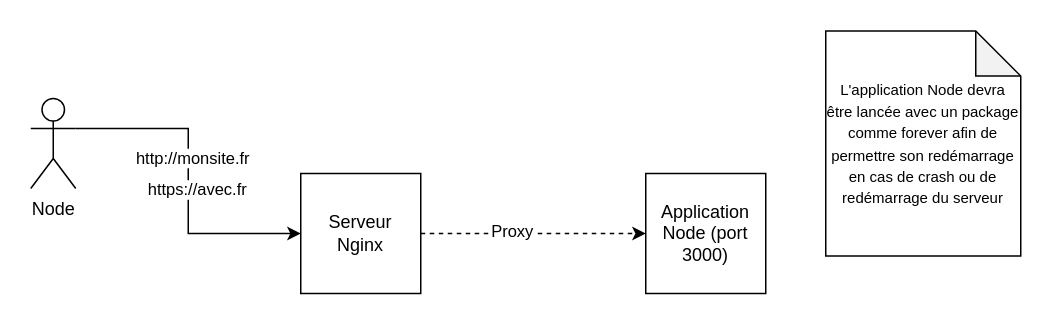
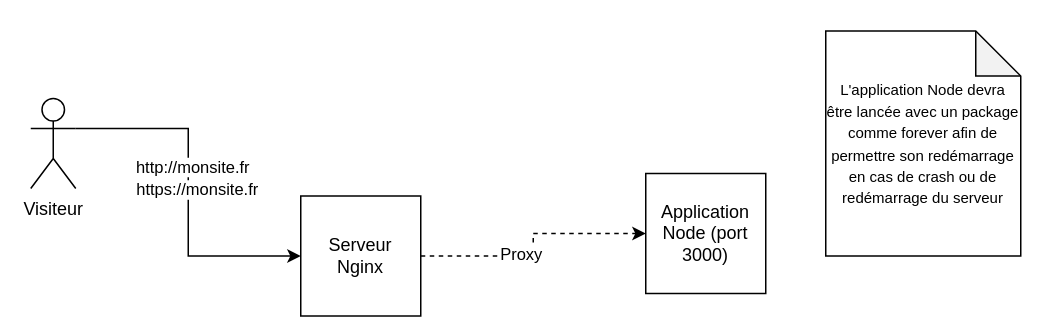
(198, 190) -> (198, 190)
(54, 210) -> (54, 210)
(361, 233) -> (361, 256)
